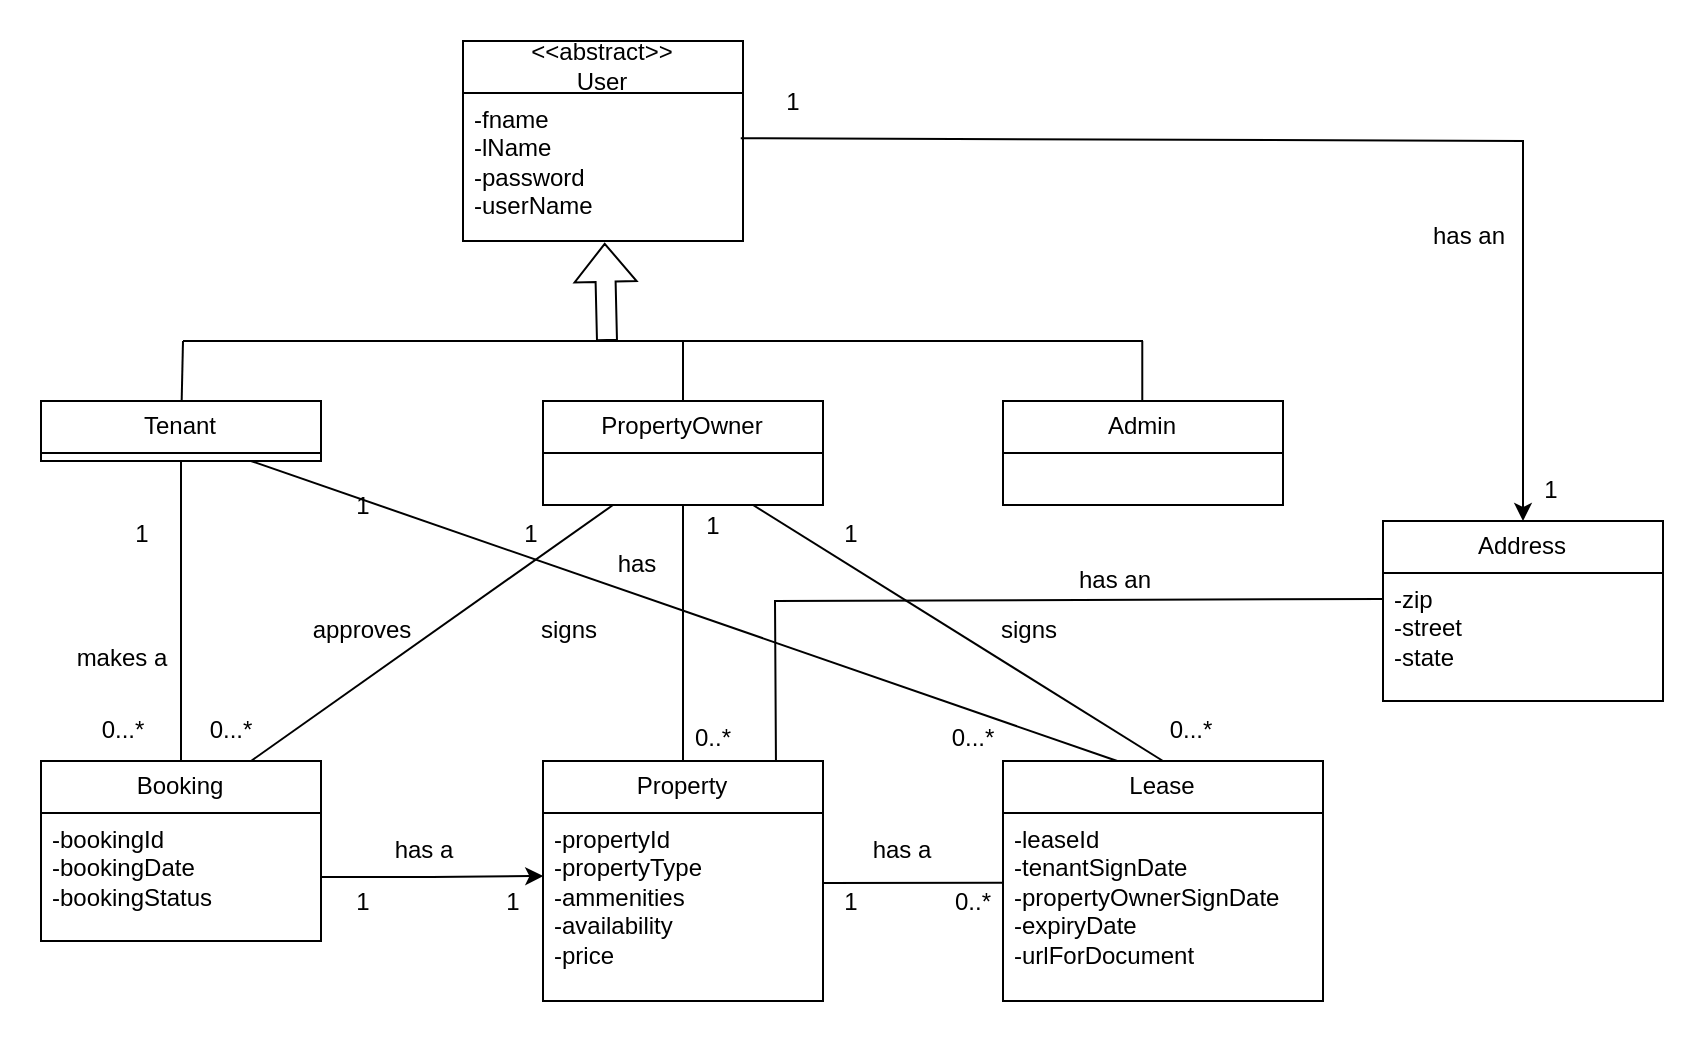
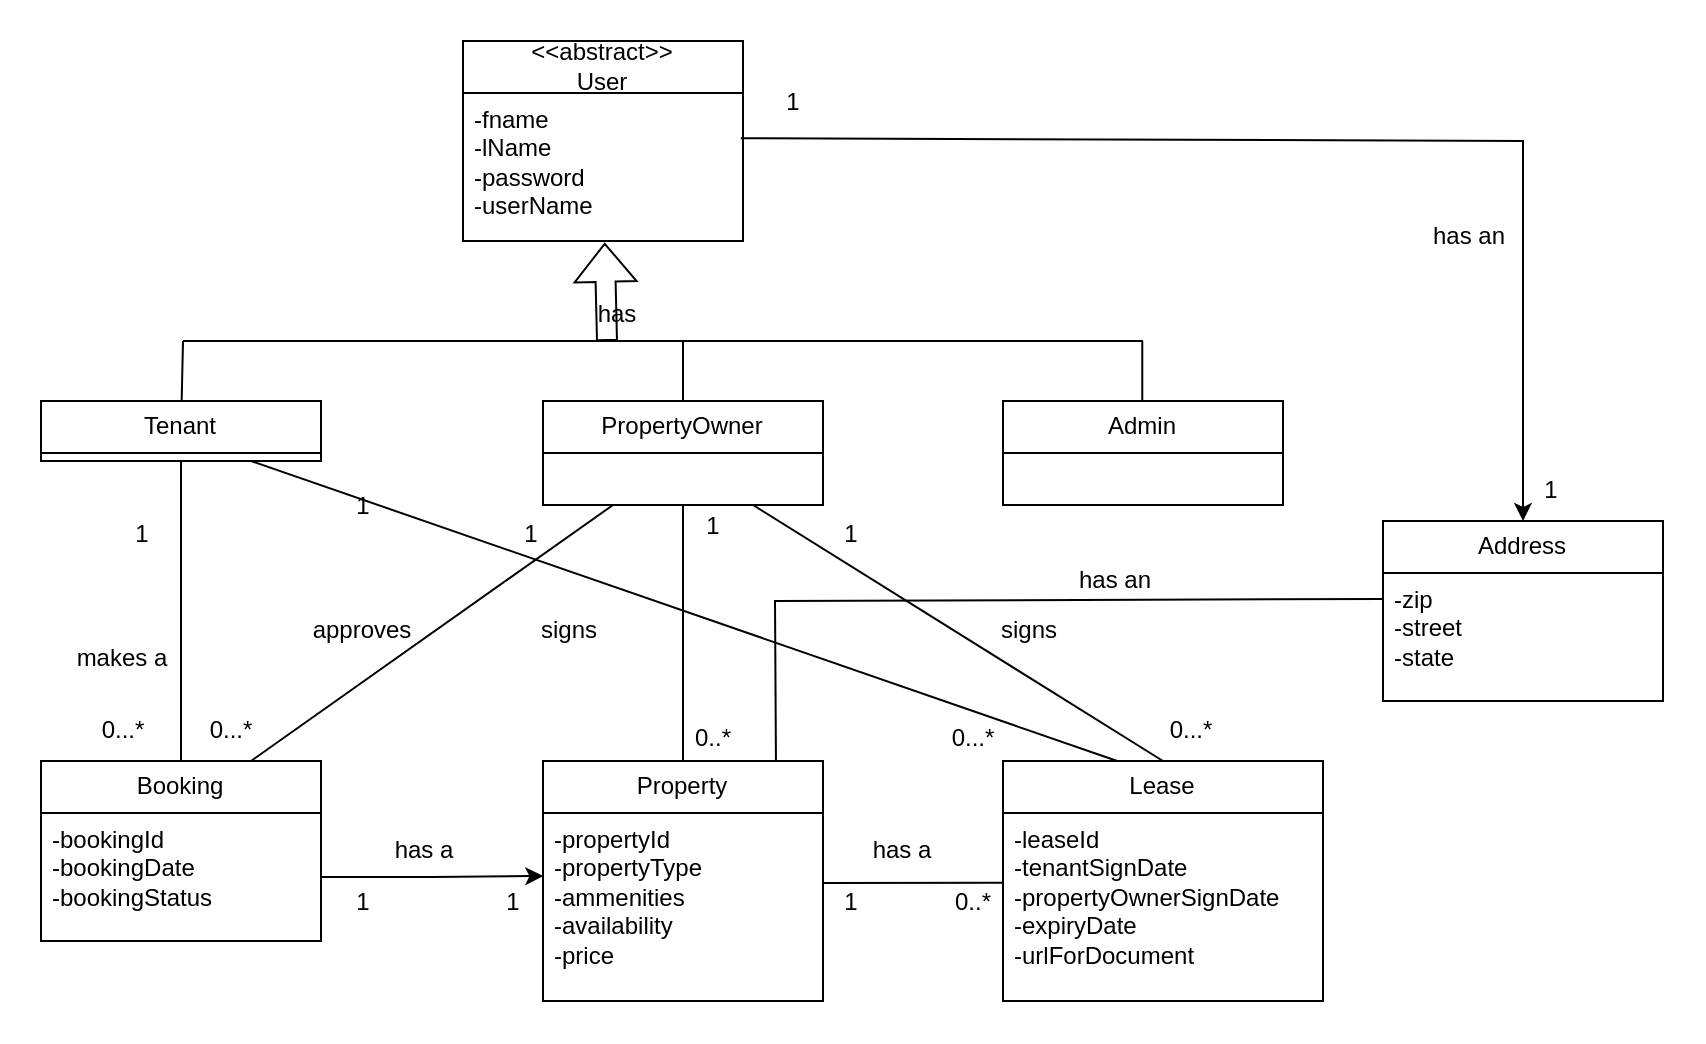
(638, 564) -> (618, 314)
